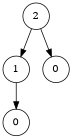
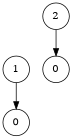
(27, 39) -> none
